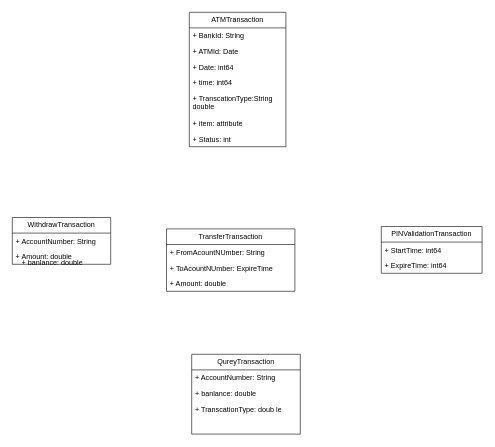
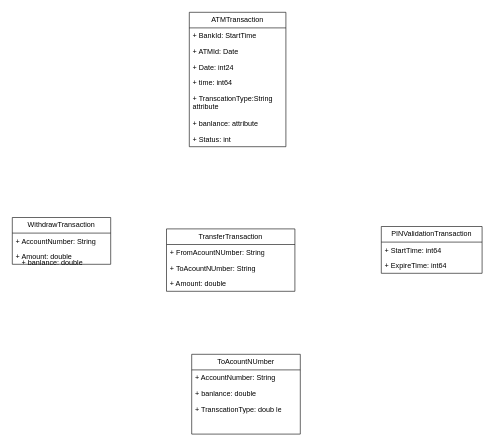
(221, 36) -> (227, 36)
(215, 68) -> (215, 68)
(238, 103) -> (238, 103)
(222, 124) -> (231, 124)
(222, 269) -> (215, 269)
(246, 362) -> (246, 362)
